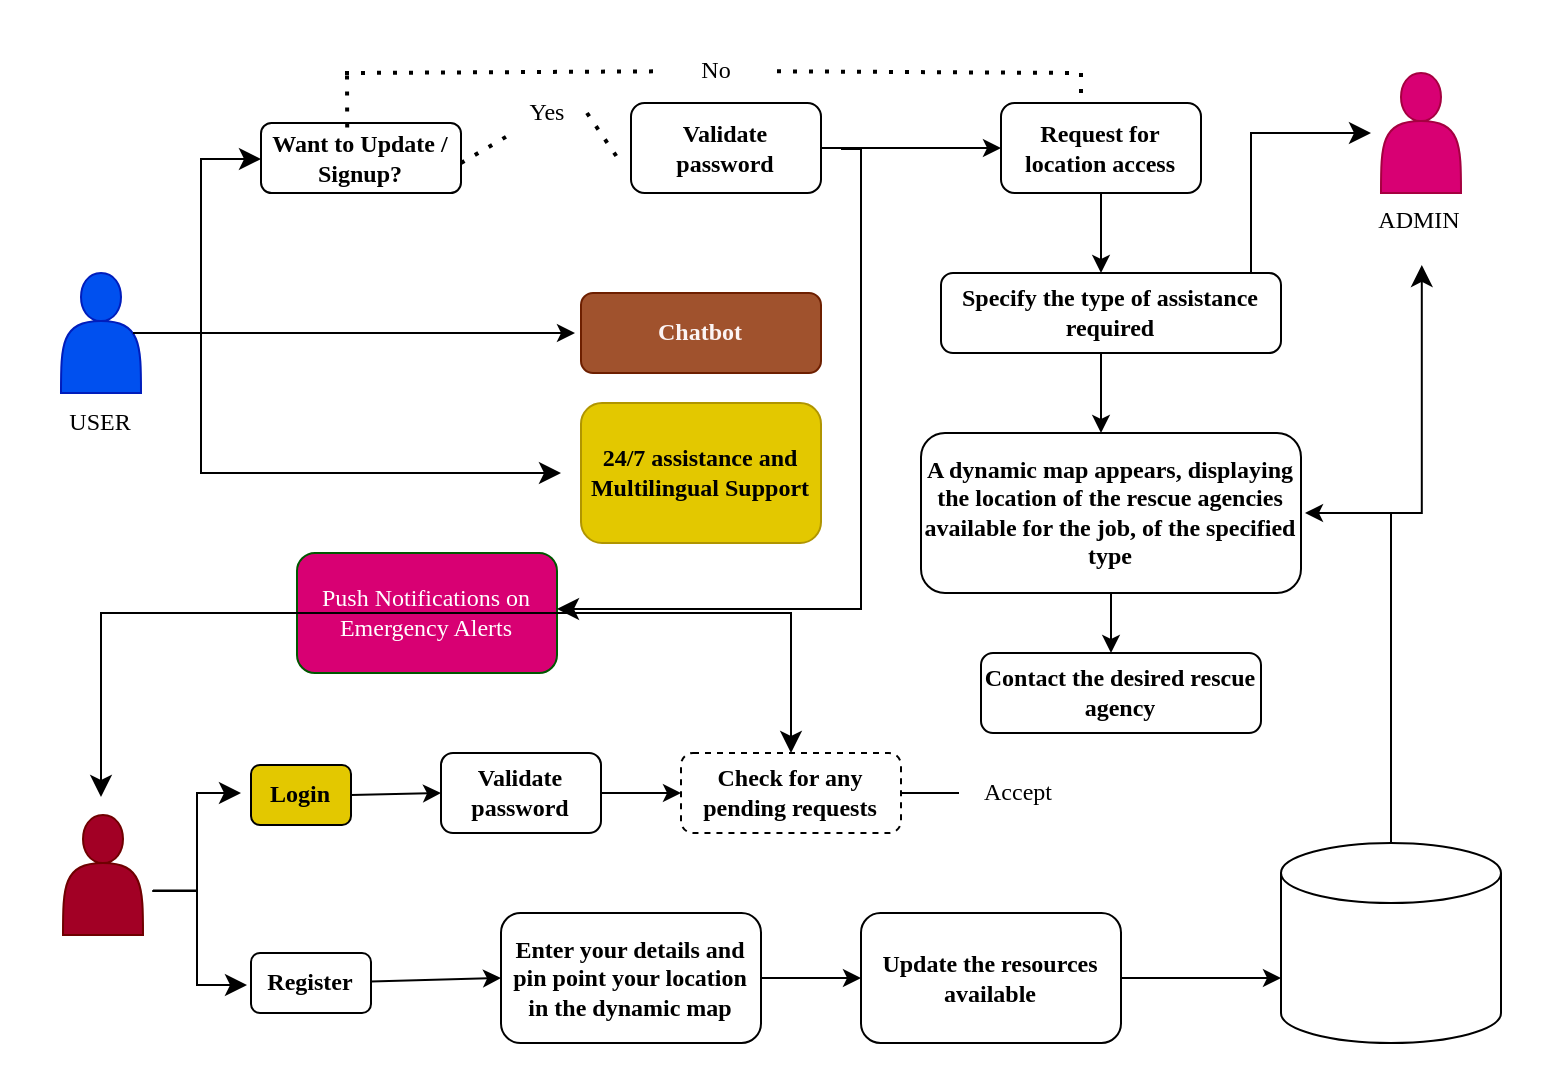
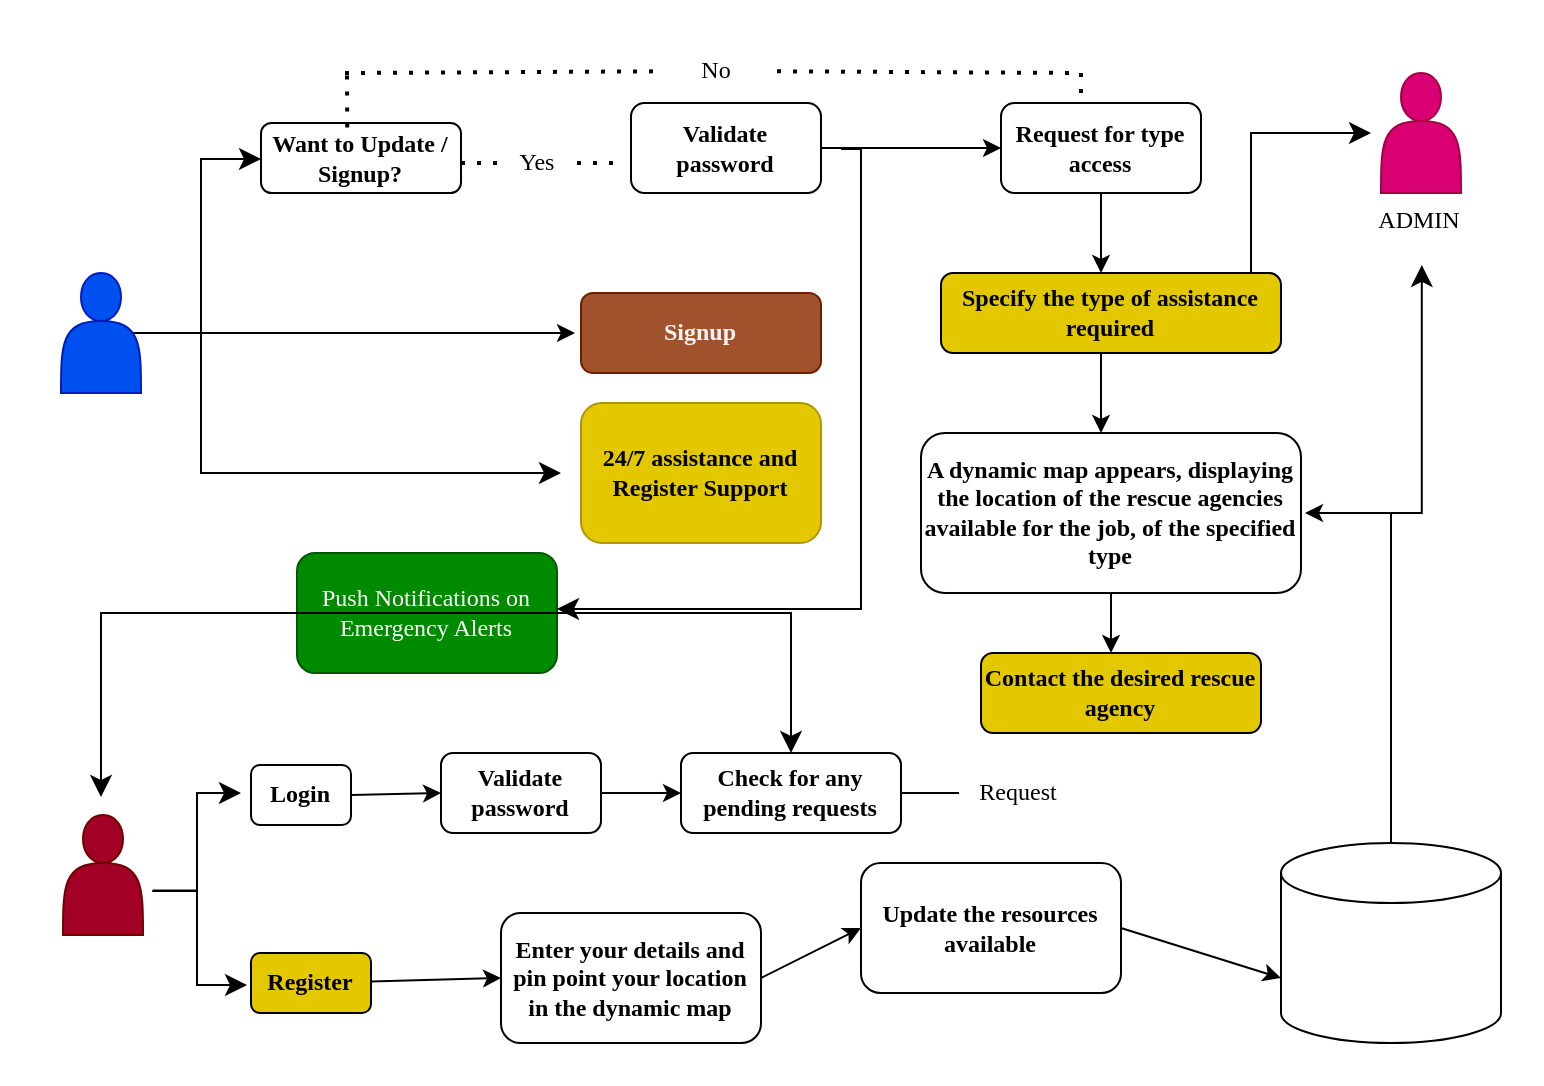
(547, 113) -> (537, 163)
(1101, 149) -> (1101, 149)
(1111, 313) -> (1111, 313)
(701, 333) -> (701, 333)
(101, 423) -> none
(701, 473) -> (701, 473)
(427, 613) -> (427, 613)
(1121, 693) -> (1121, 693)
(791, 793) -> (791, 793)
(1019, 793) -> (1019, 793)
(301, 795) -> (301, 795)
(991, 978) -> (991, 928)
(311, 983) -> (311, 983)
